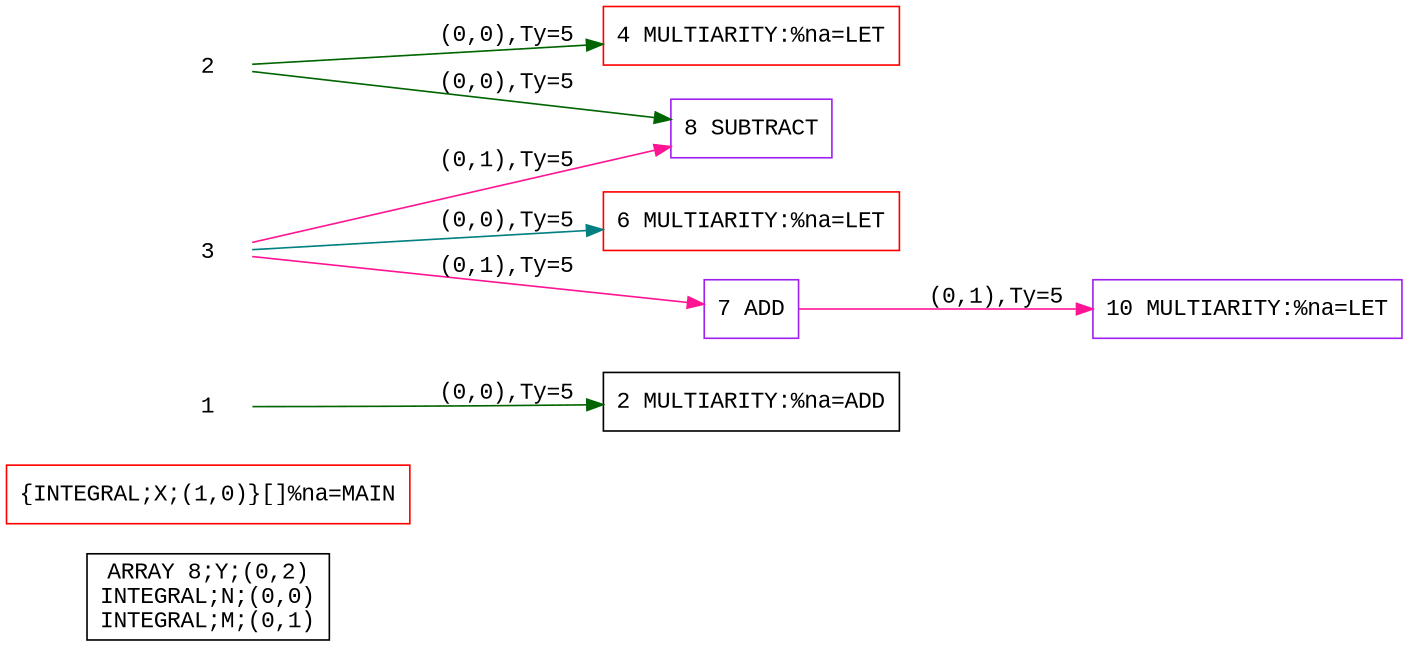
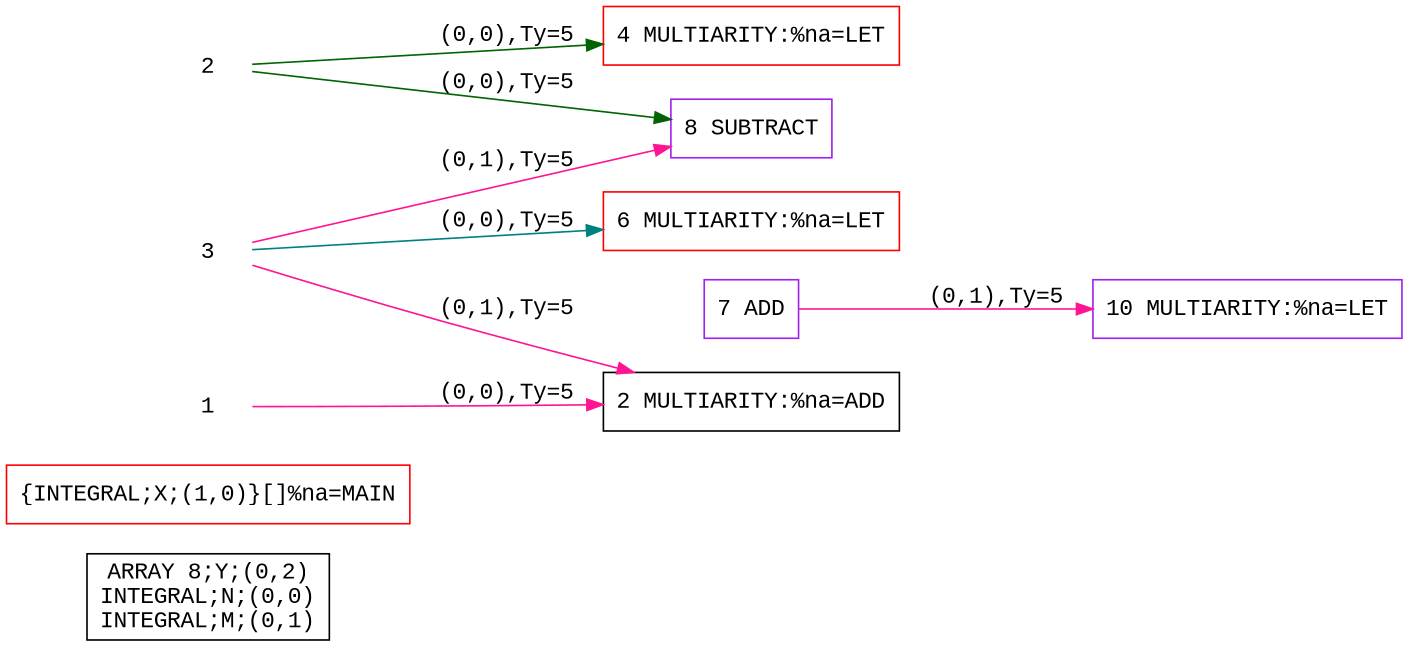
(470, 279) -> (434, 319)
(420, 406) -> (420, 406)
